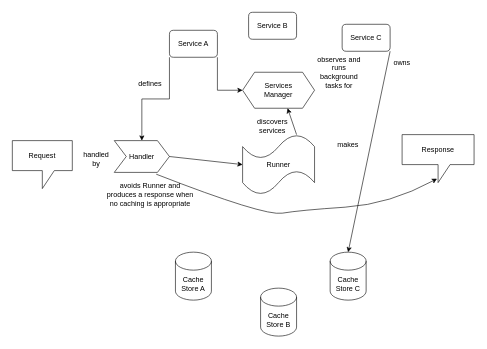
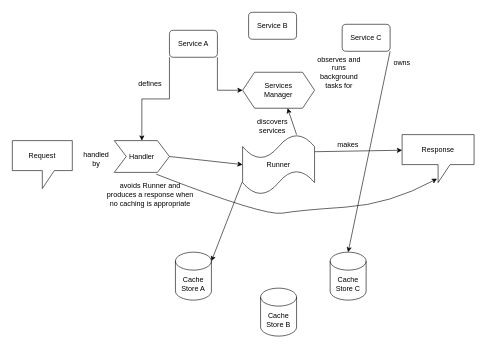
none -> (386, 151)
none -> (228, 220)
